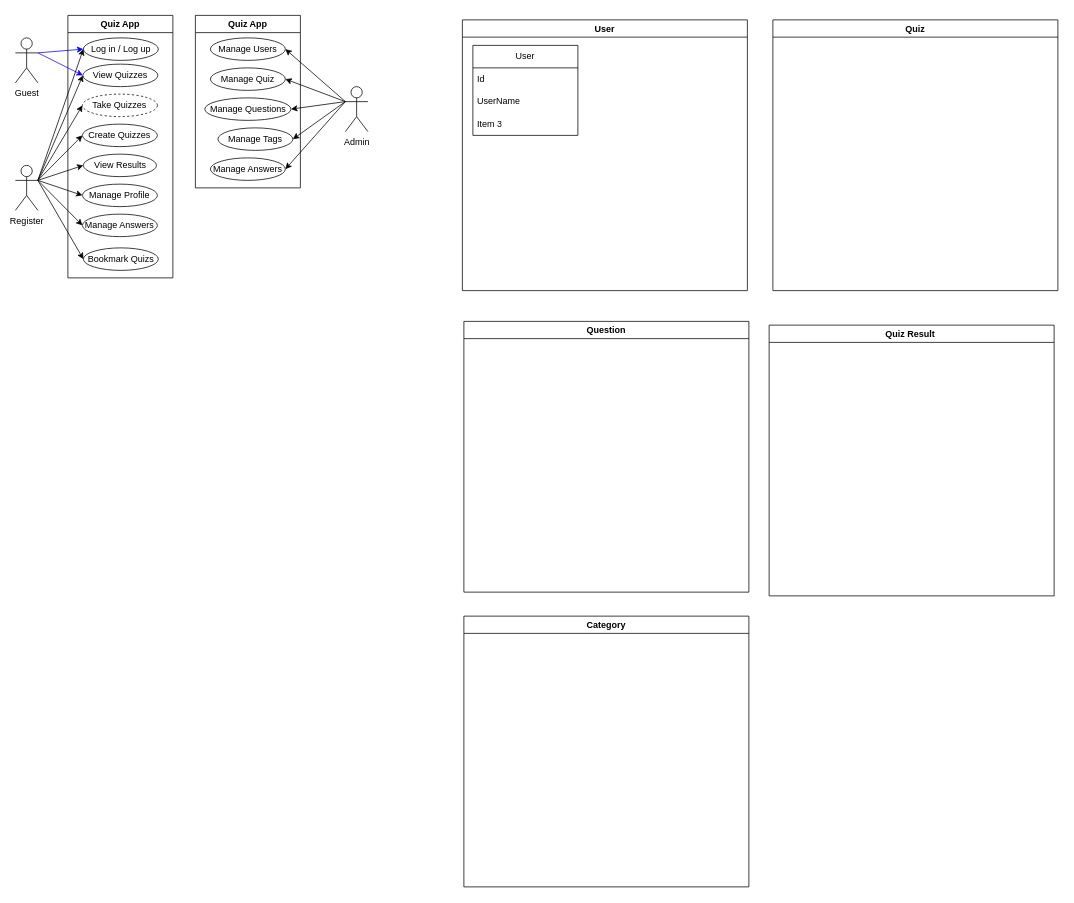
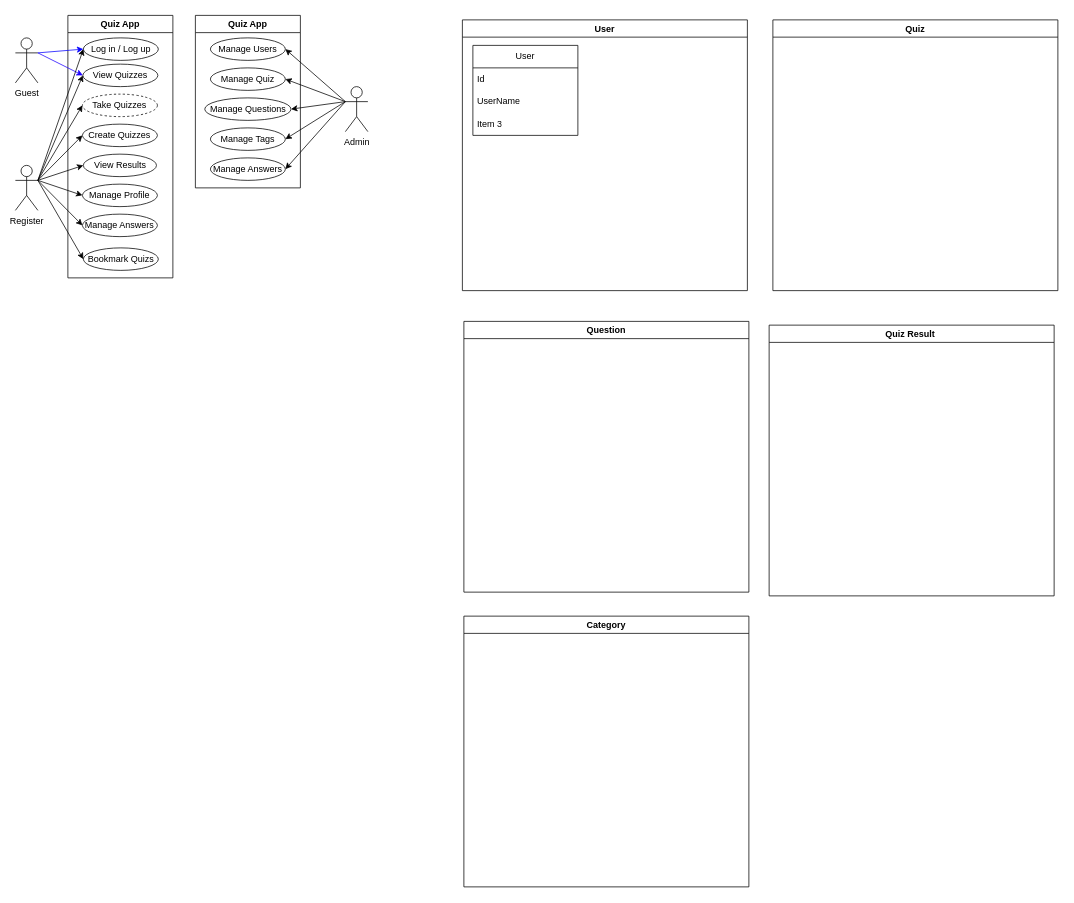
(255, 139) -> (248, 139)
